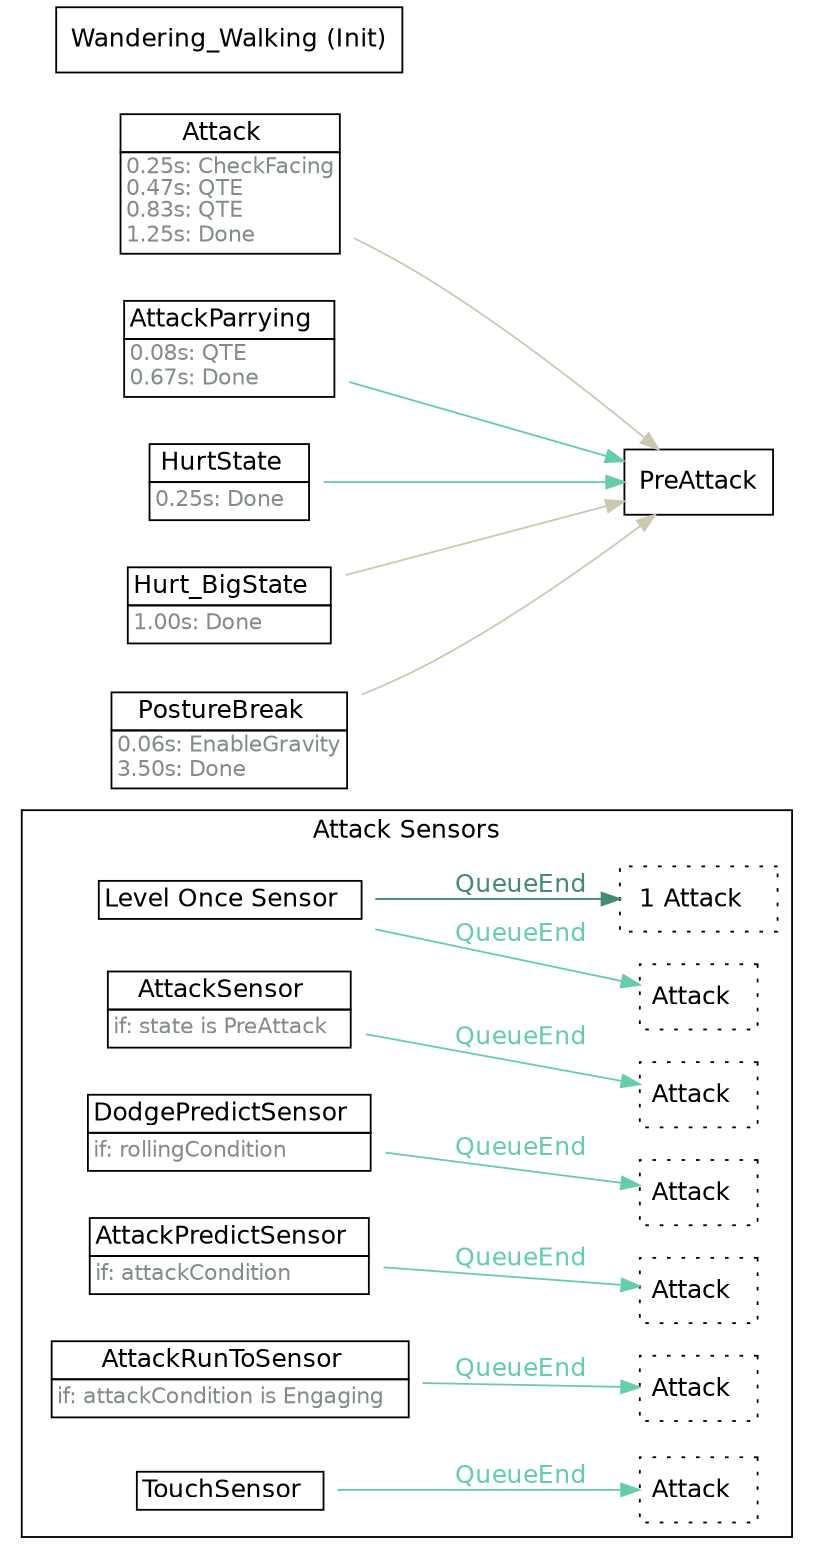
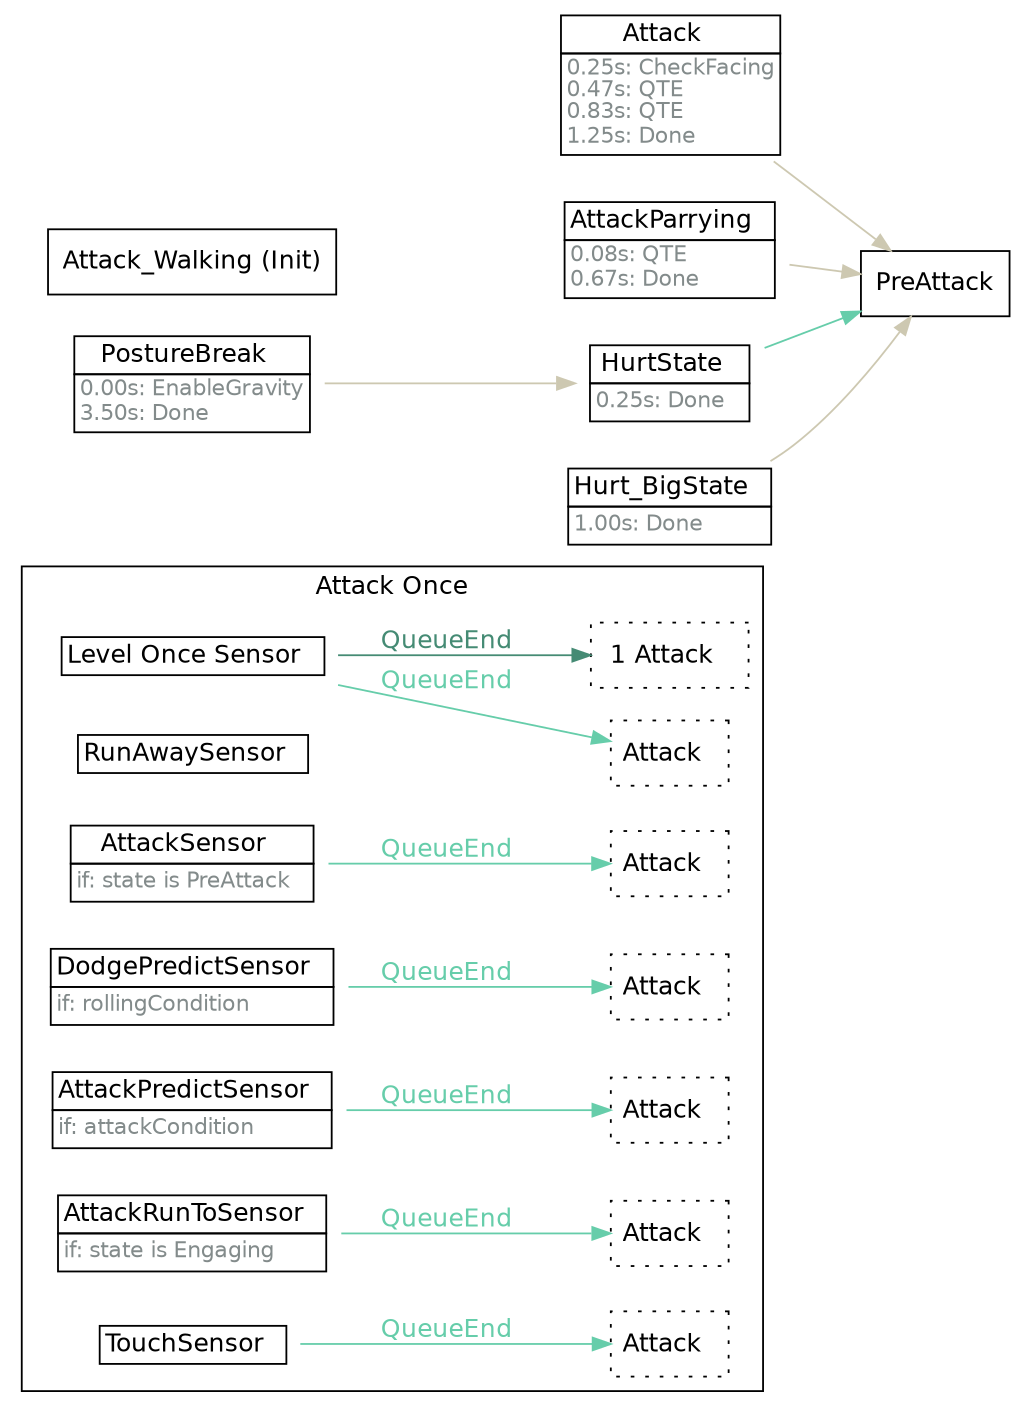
(229, 40) -> (192, 262)
(478, 419) -> (816, 268)
(506, 619) -> (440, 383)
(229, 745) -> (192, 389)
none -> (192, 753)
(407, 831) -> (392, 587)
(221, 1397) -> (169, 1251)
